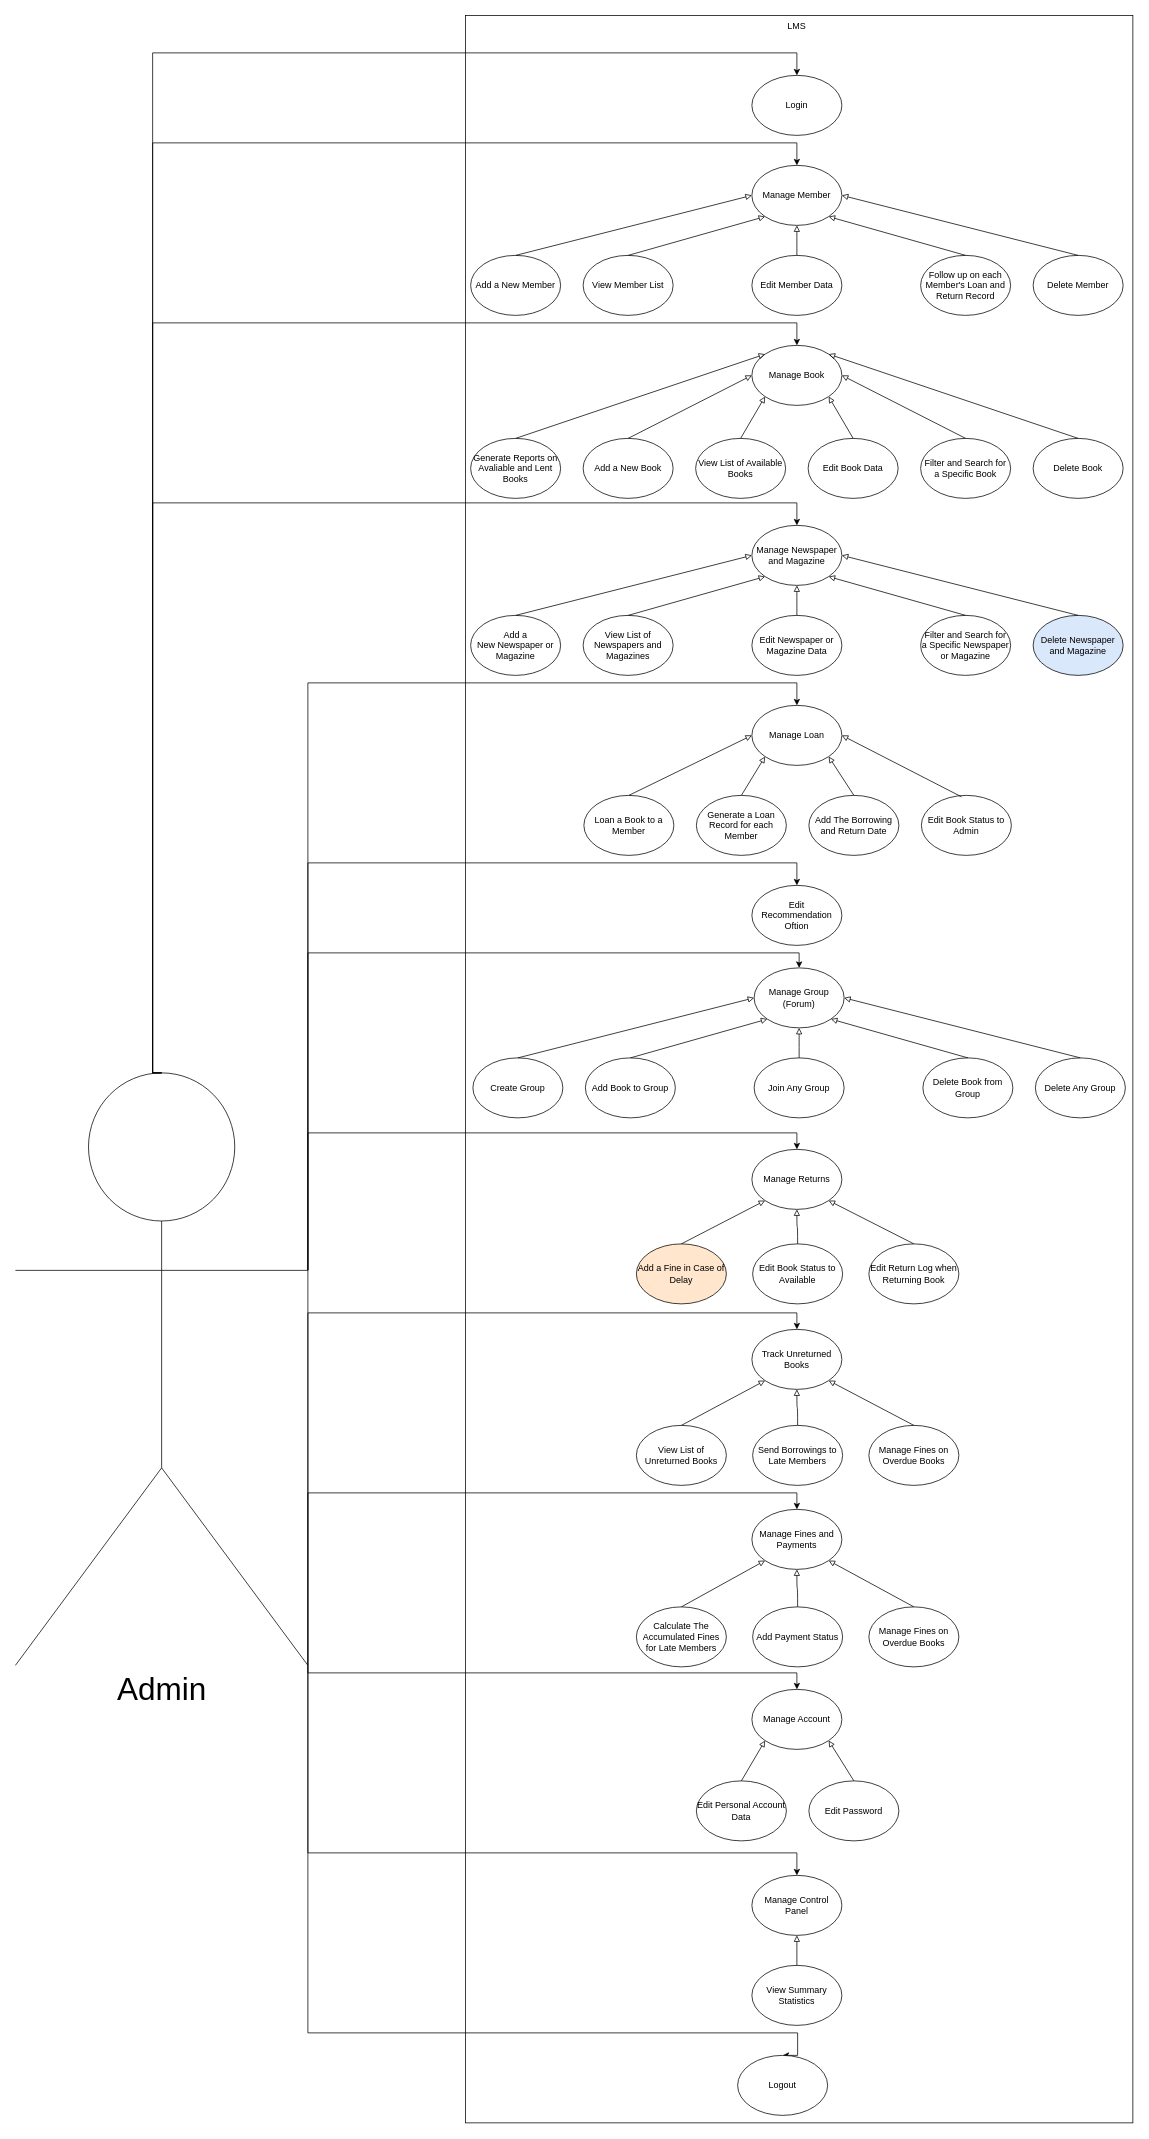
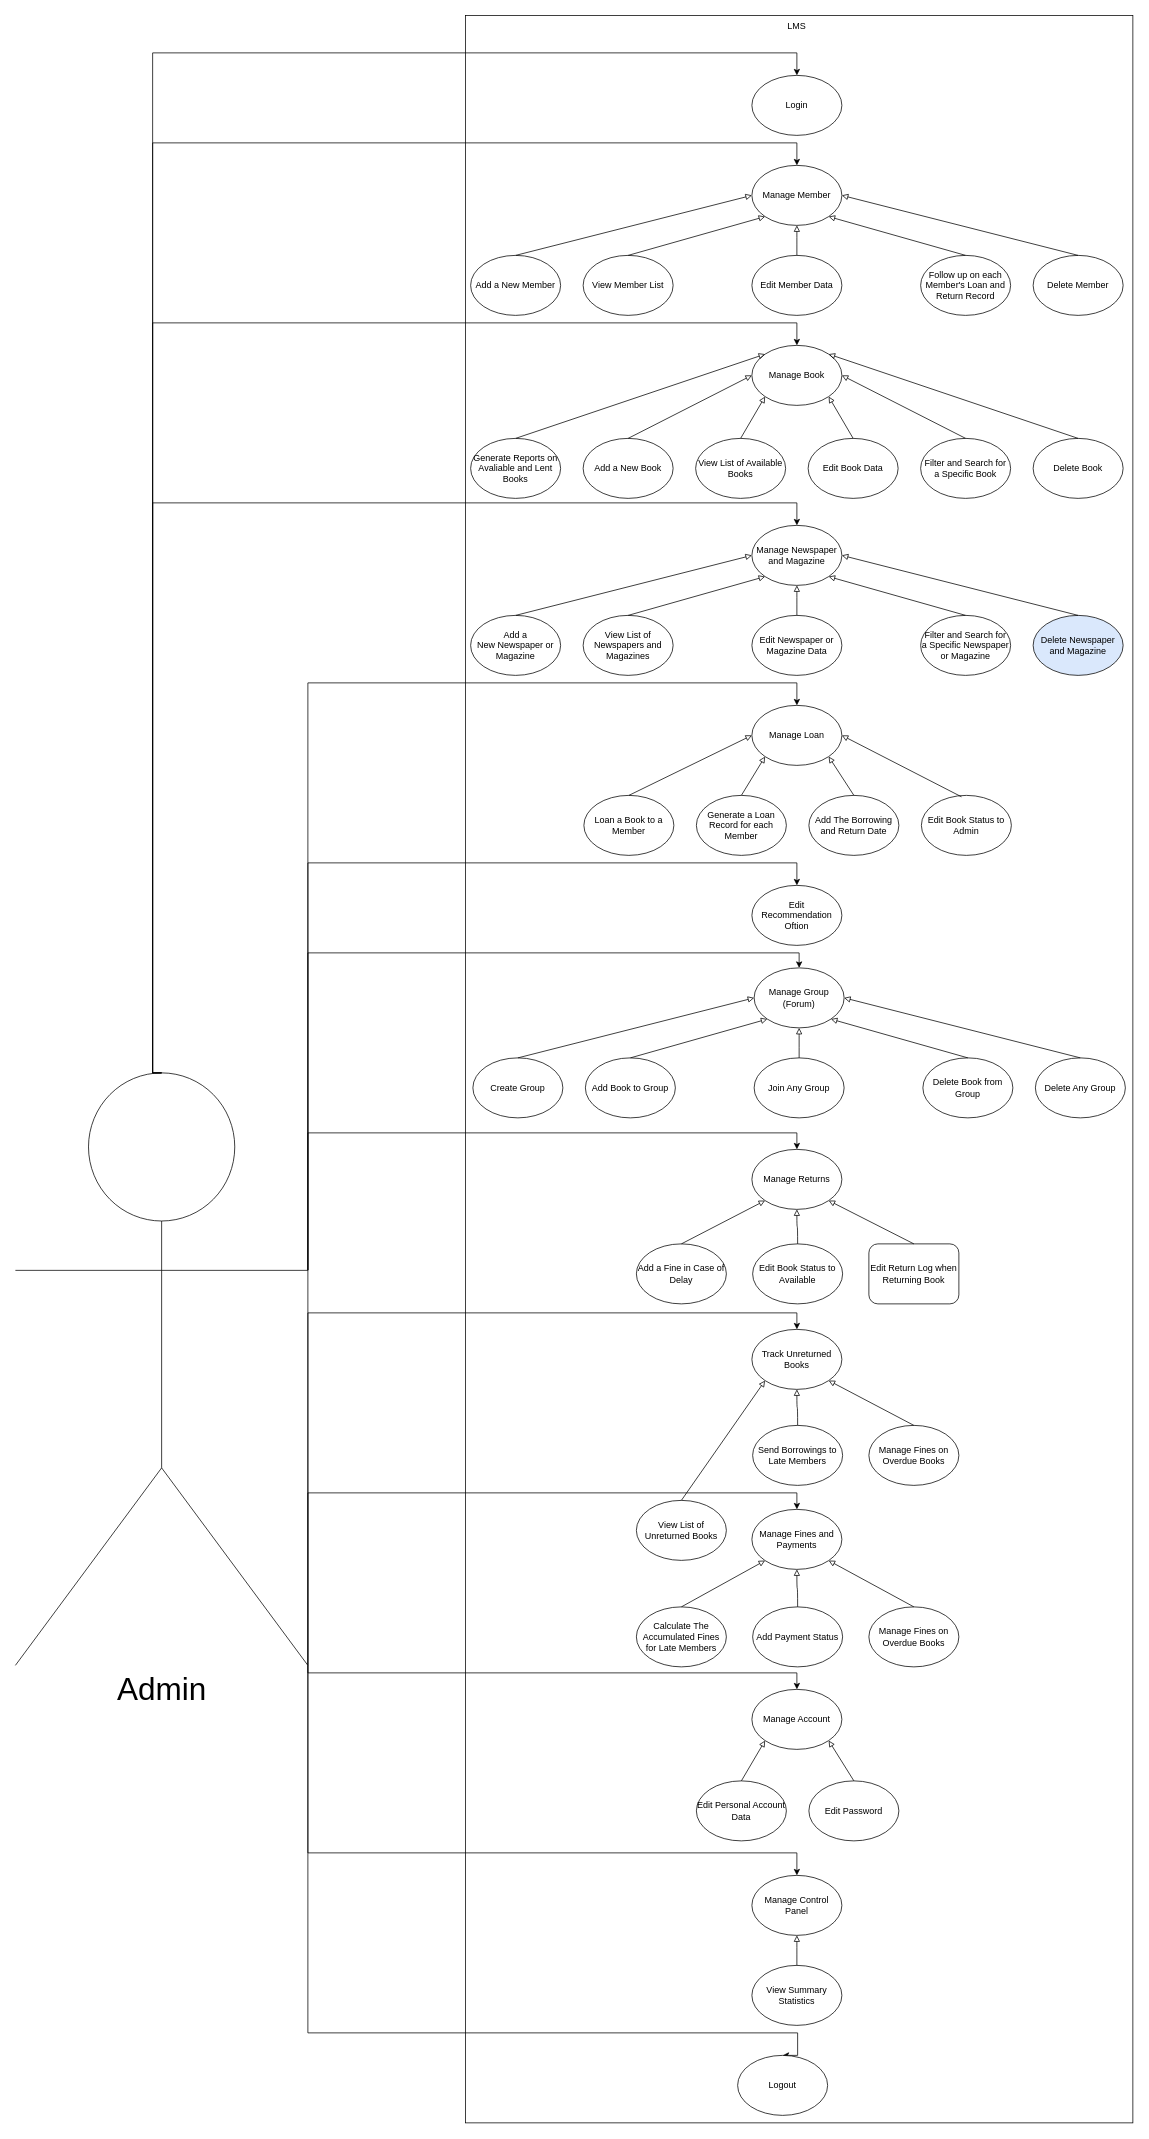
(681, 1274) -> (681, 1274)
(914, 1274) -> (914, 1274)
(681, 1455) -> (681, 1530)
